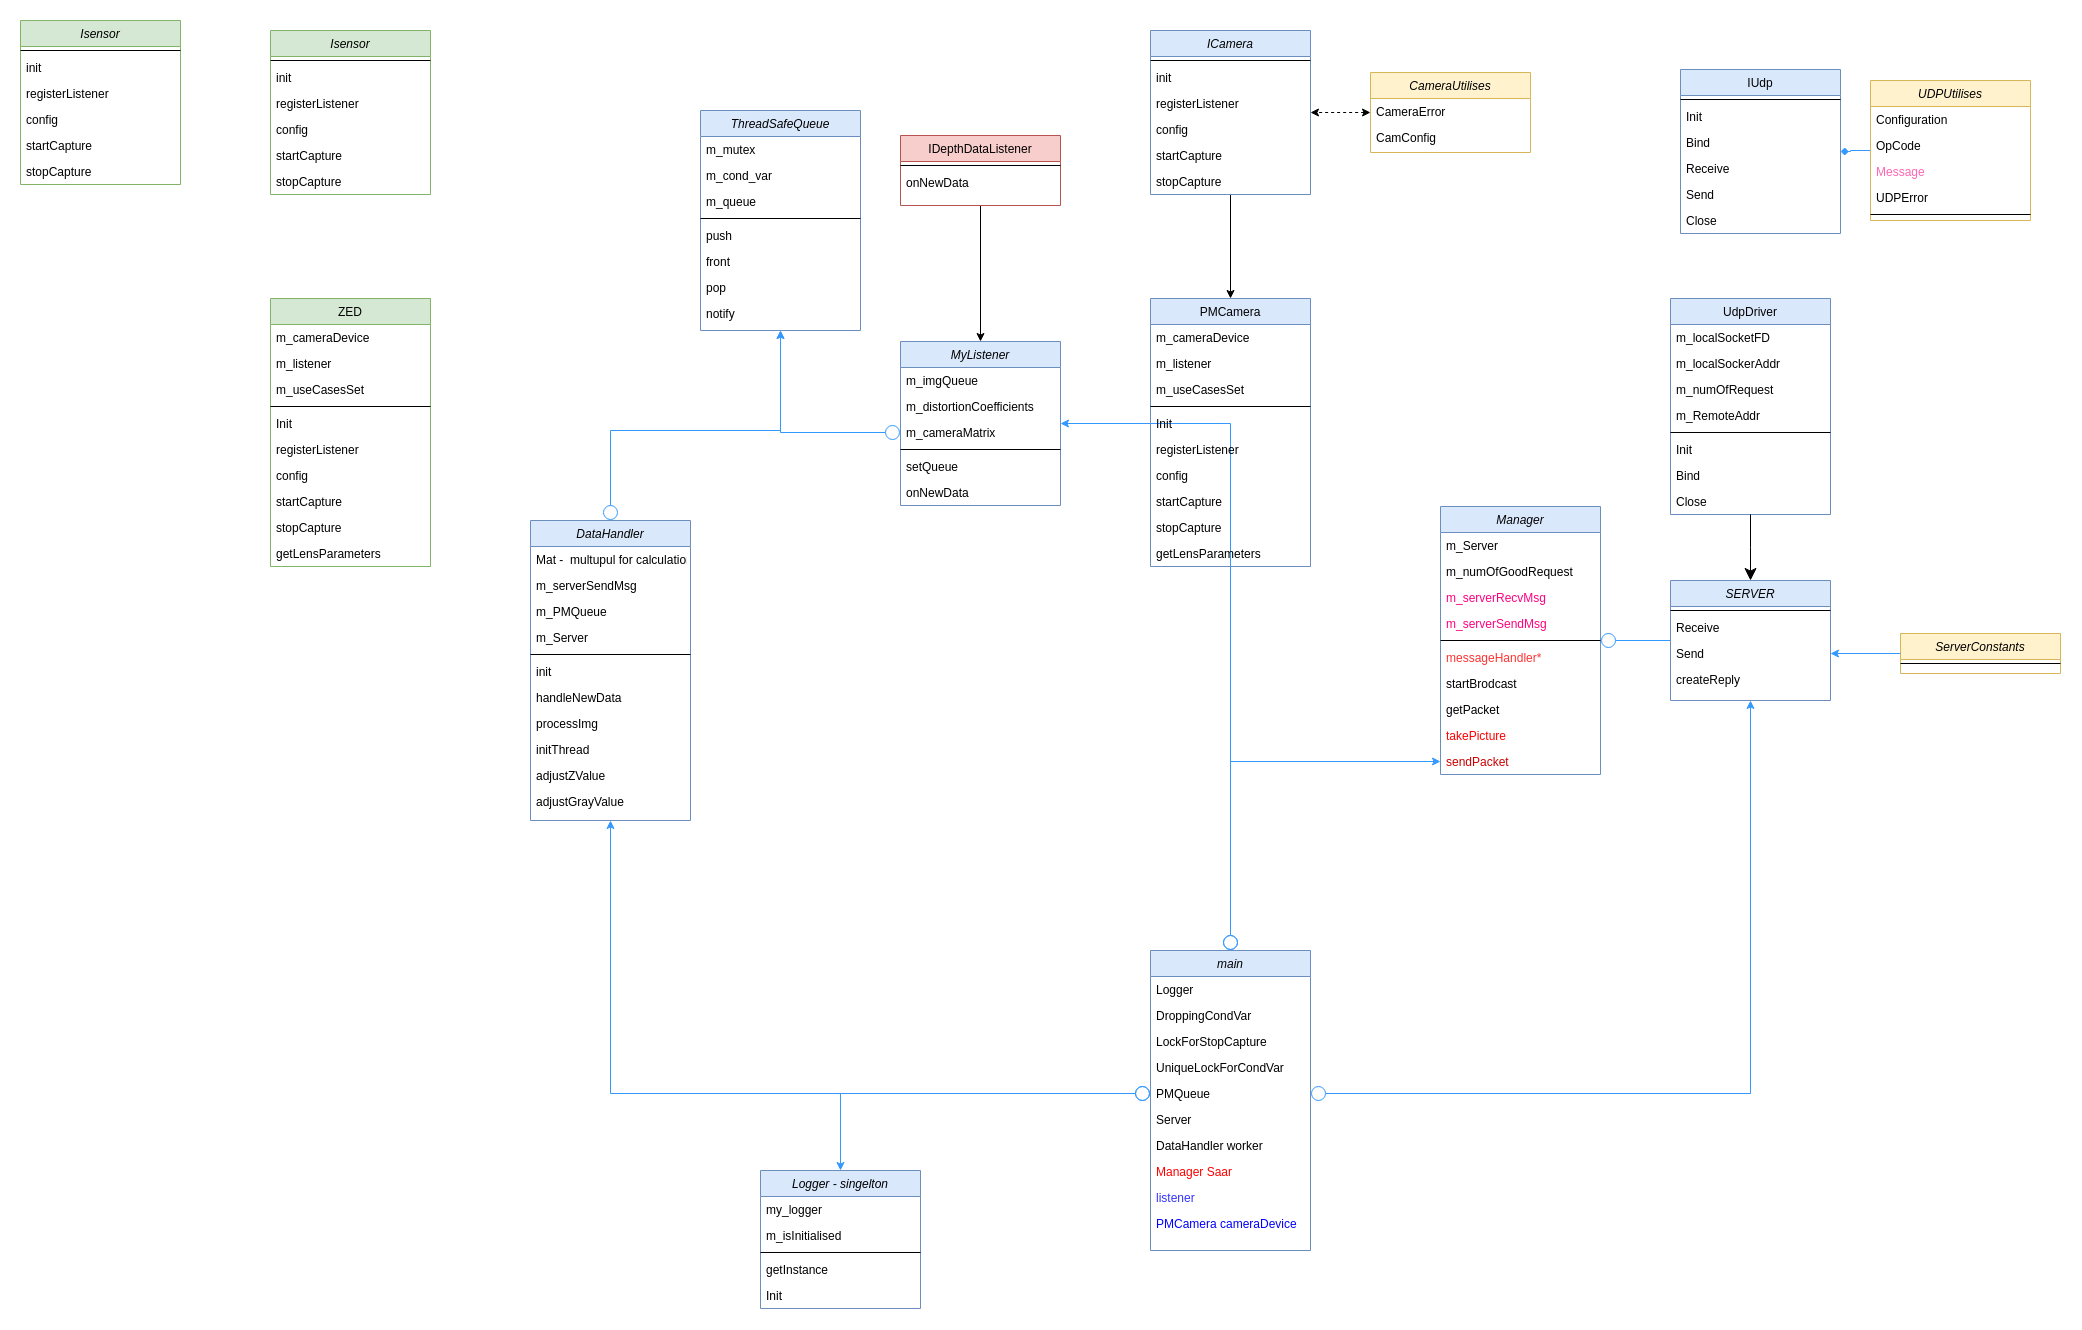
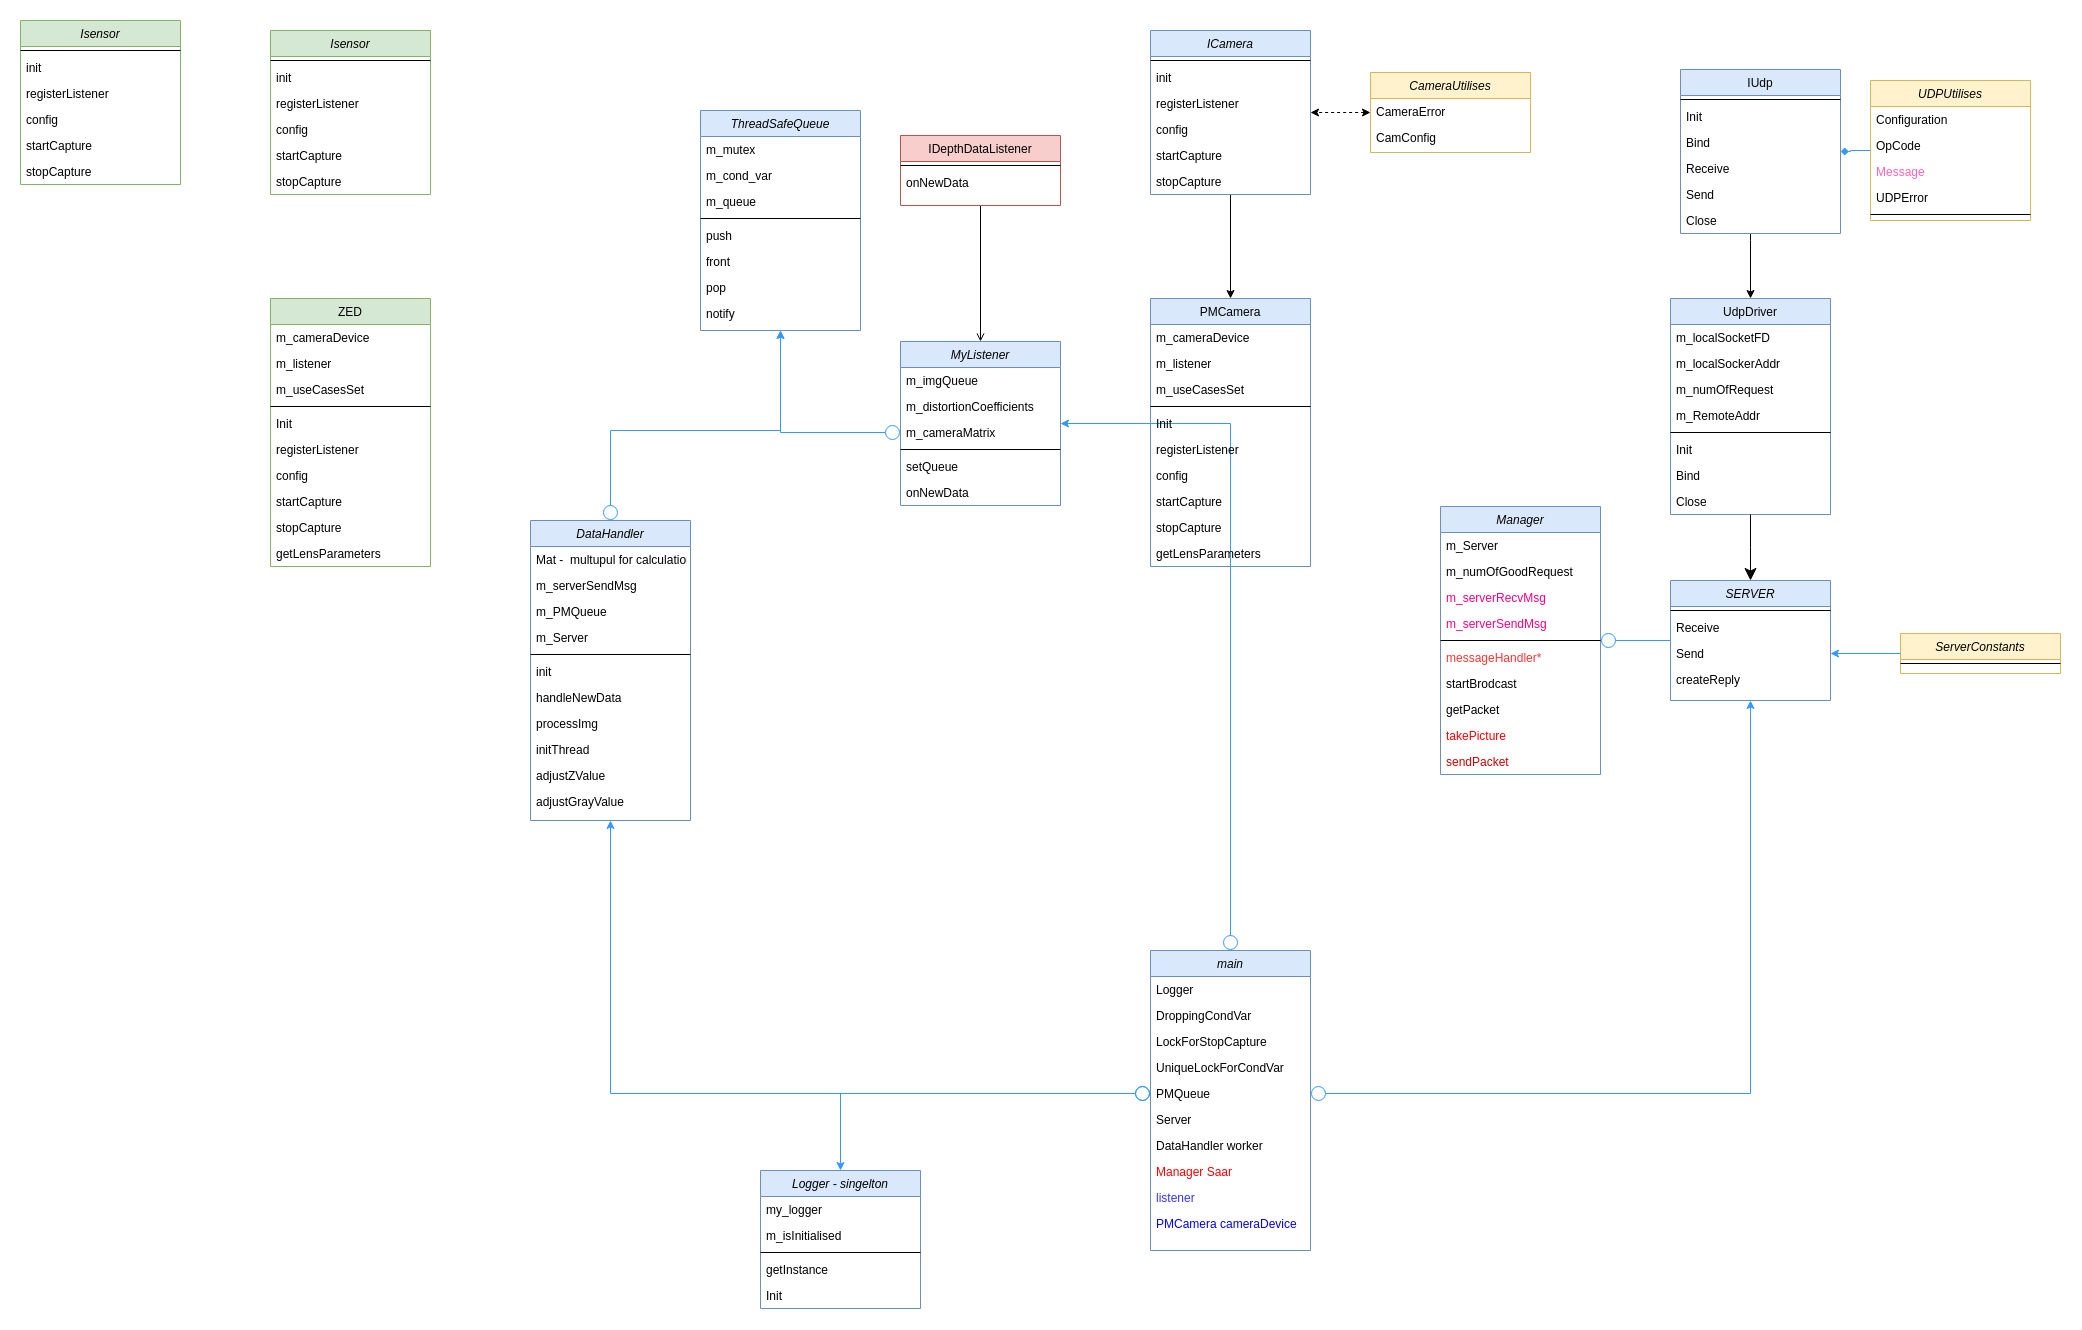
none -> (1751, 264)
(981, 333) -> (981, 335)
(1333, 762) -> none
